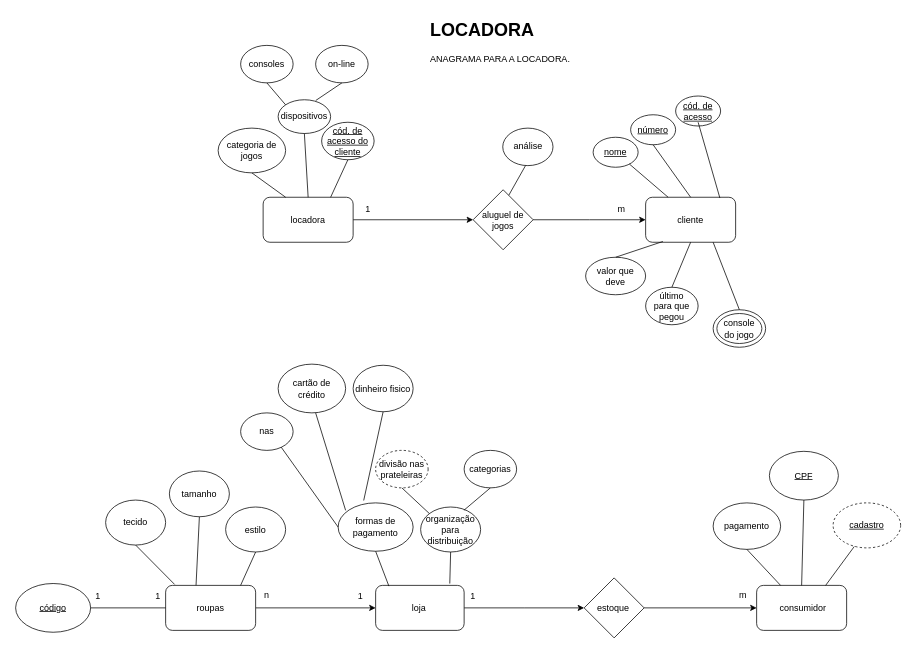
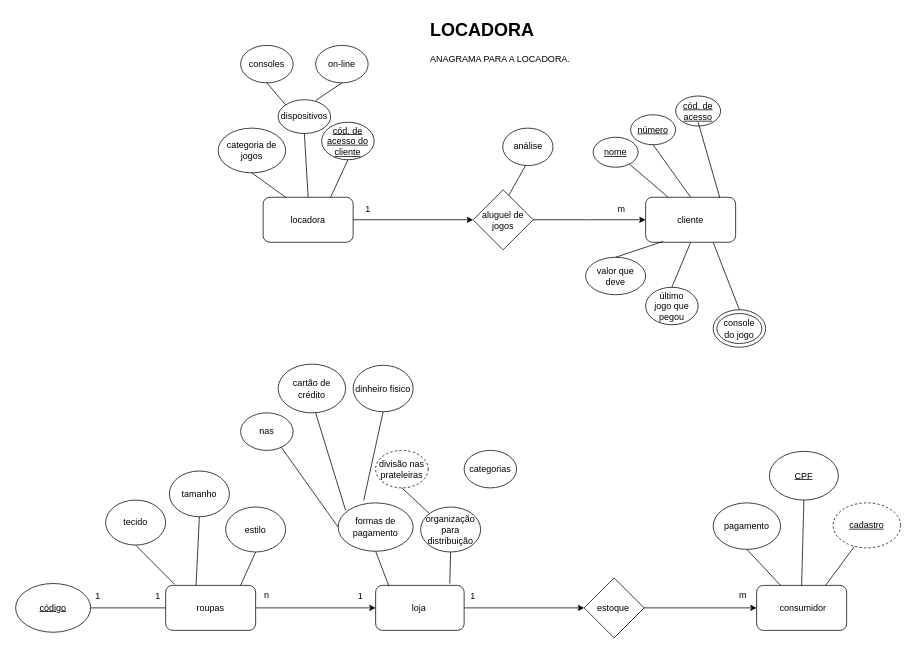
(672, 306) -> (672, 306)
(477, 499) -> none
